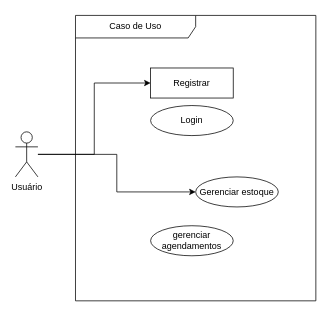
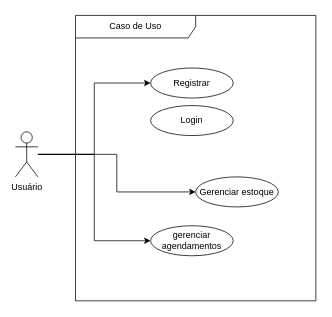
(192, 83) -> (192, 83)
none -> (94, 223)
